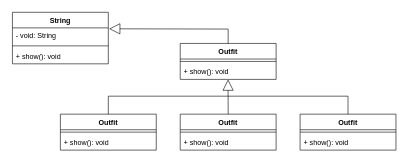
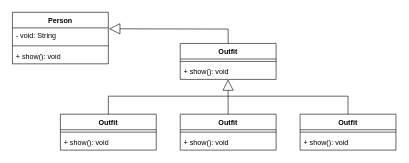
(60, 21) -> (60, 21)
